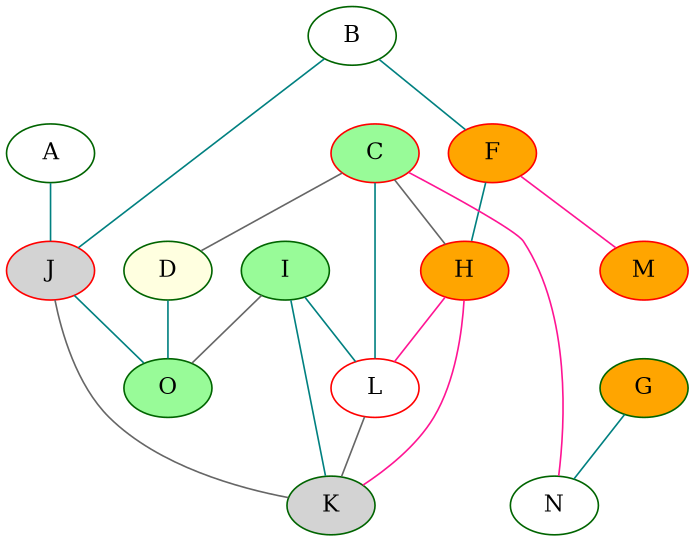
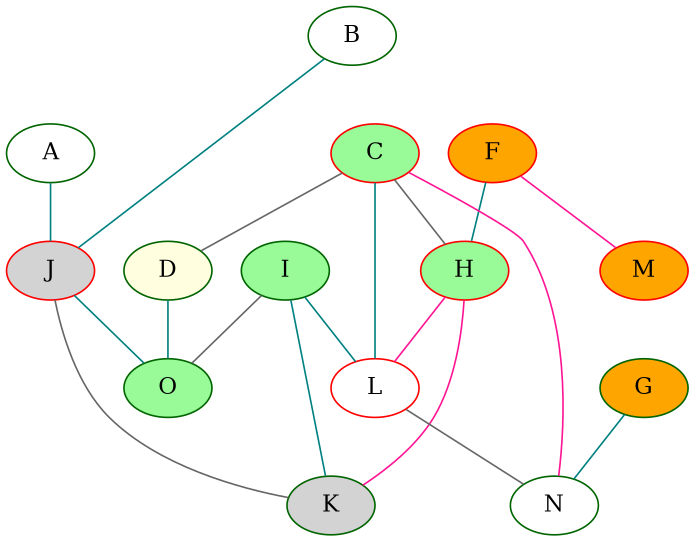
(422, 95) -> none
(465, 271) -> (465, 271)
(353, 446) -> (465, 447)
